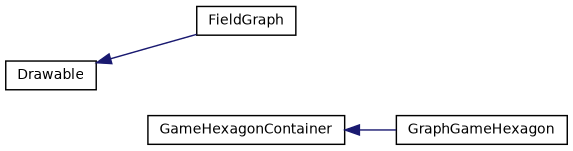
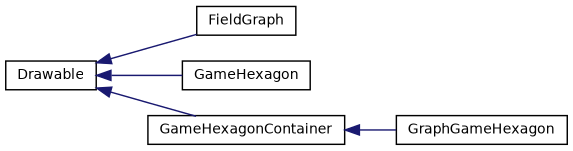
none -> (246, 75)
none -> (153, 104)
